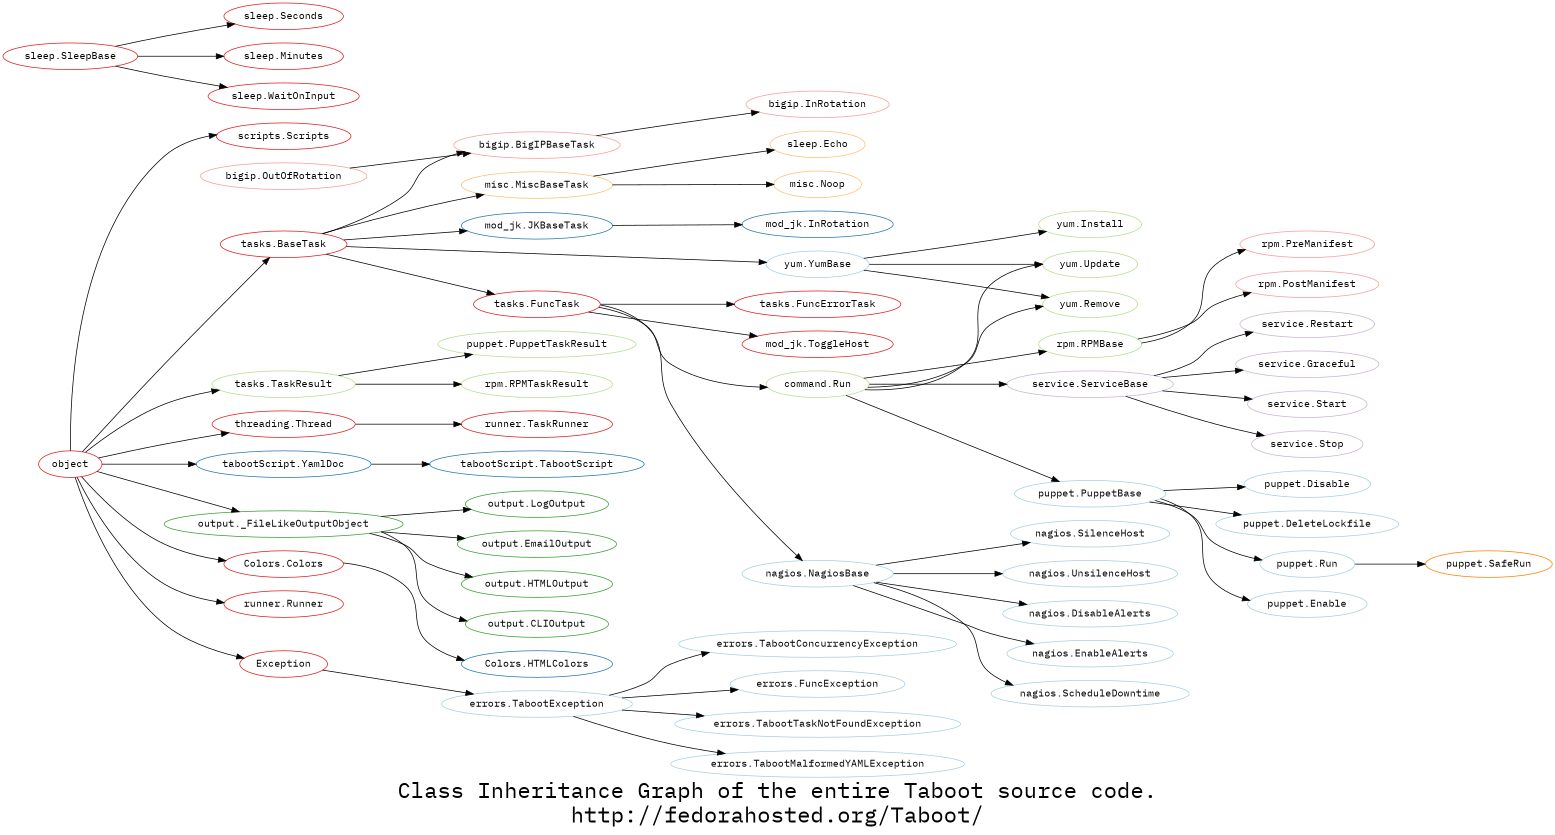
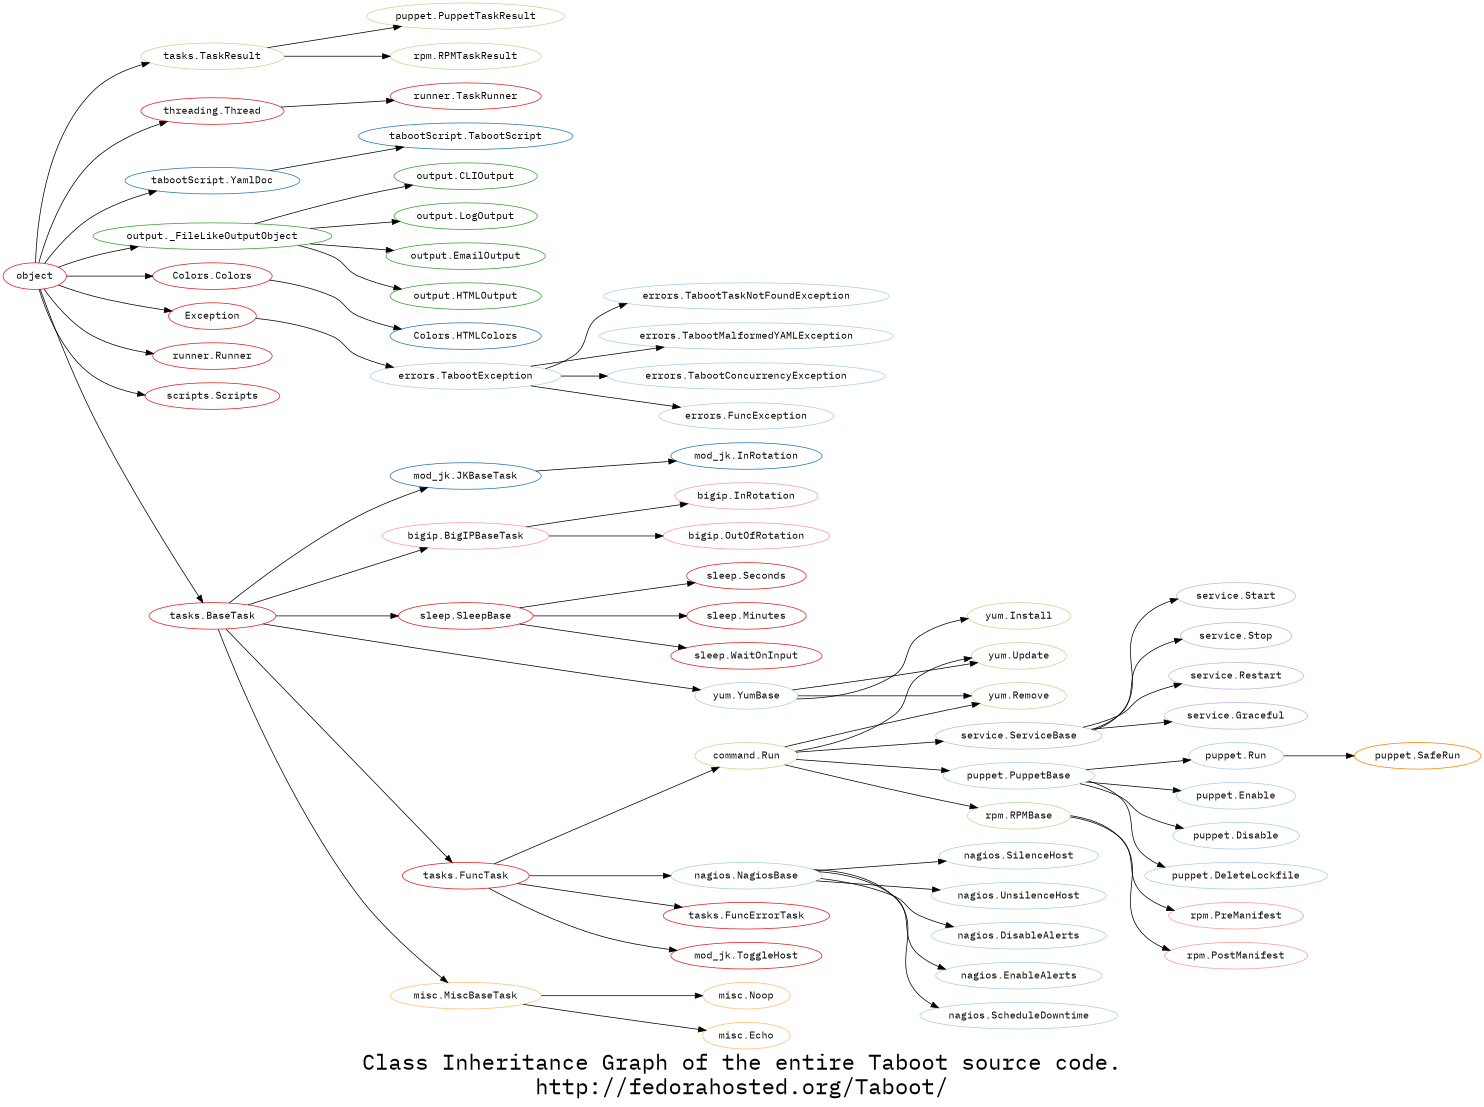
(818, 144) -> (746, 1036)
(406, 161) -> (602, 536)
none -> (333, 616)
